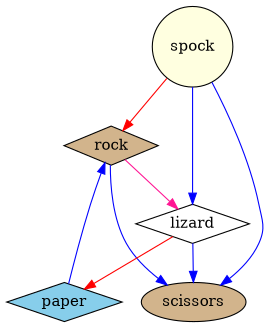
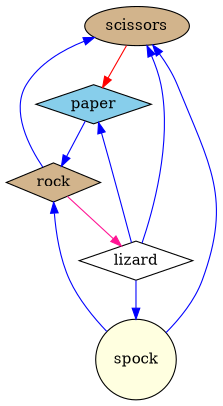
none -> (117, 62)
(148, 100) -> (69, 278)
(193, 140) -> (136, 294)
(129, 262) -> (117, 188)
